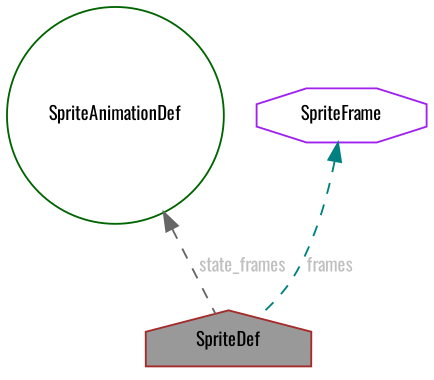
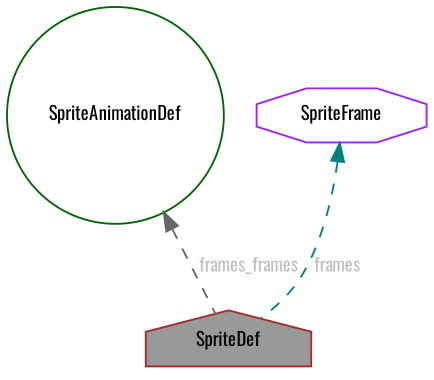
(241, 267) -> (247, 267)
